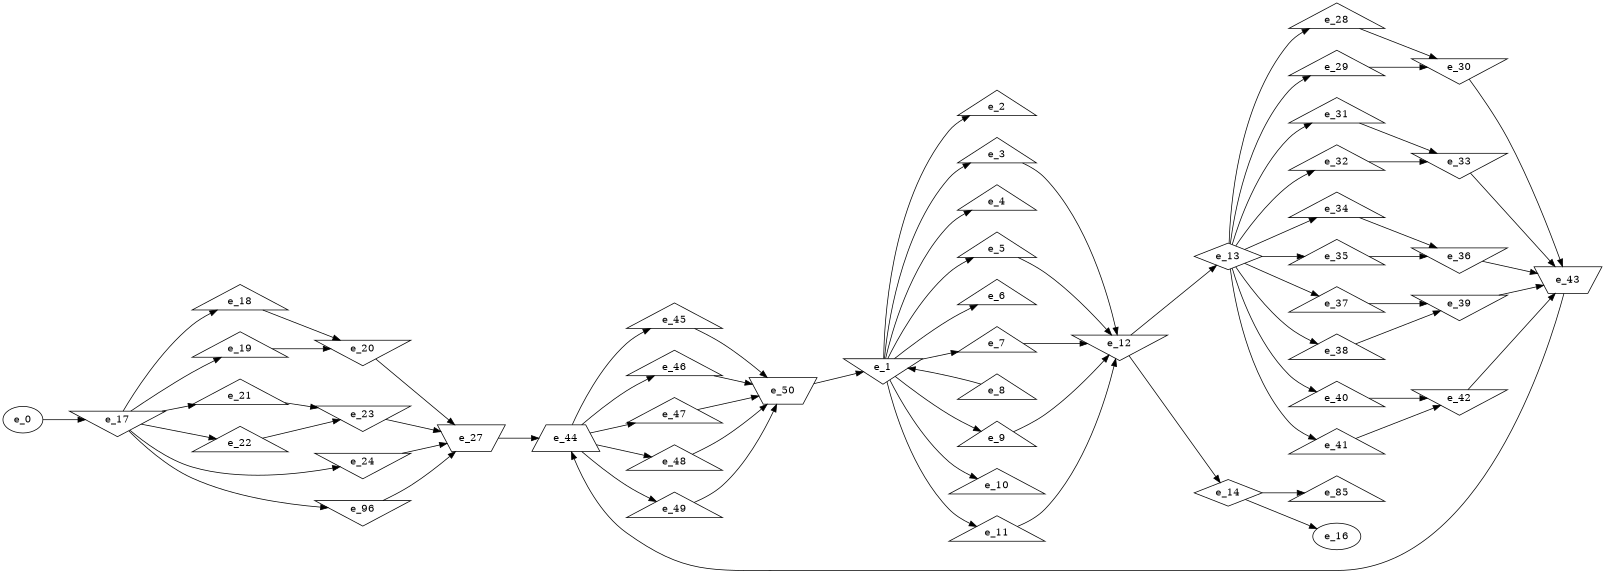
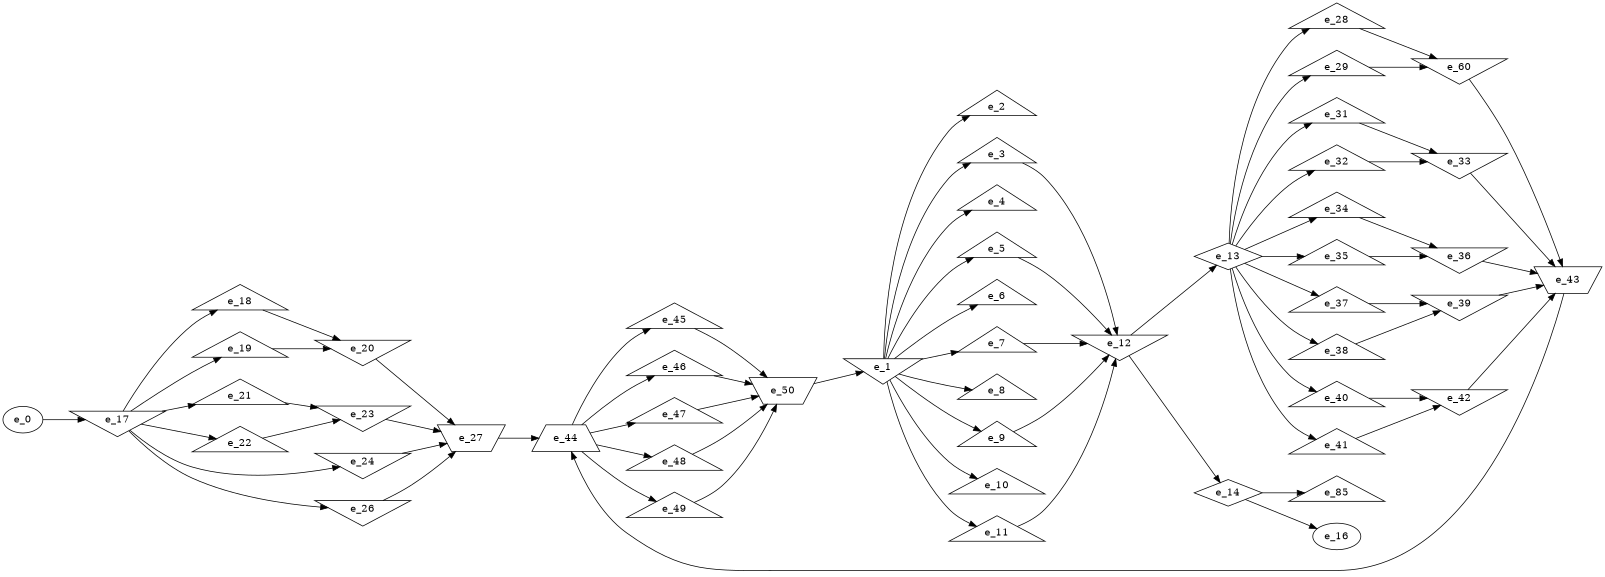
(1459, 67) -> (1459, 67)
(948, 376) -> (932, 382)
(363, 509) -> (363, 509)
